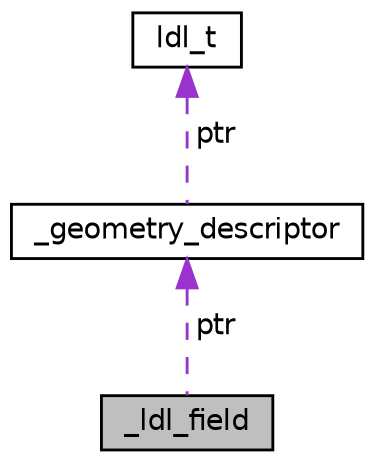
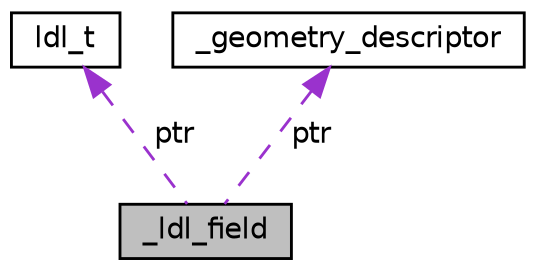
(187, 150) -> (145, 148)
